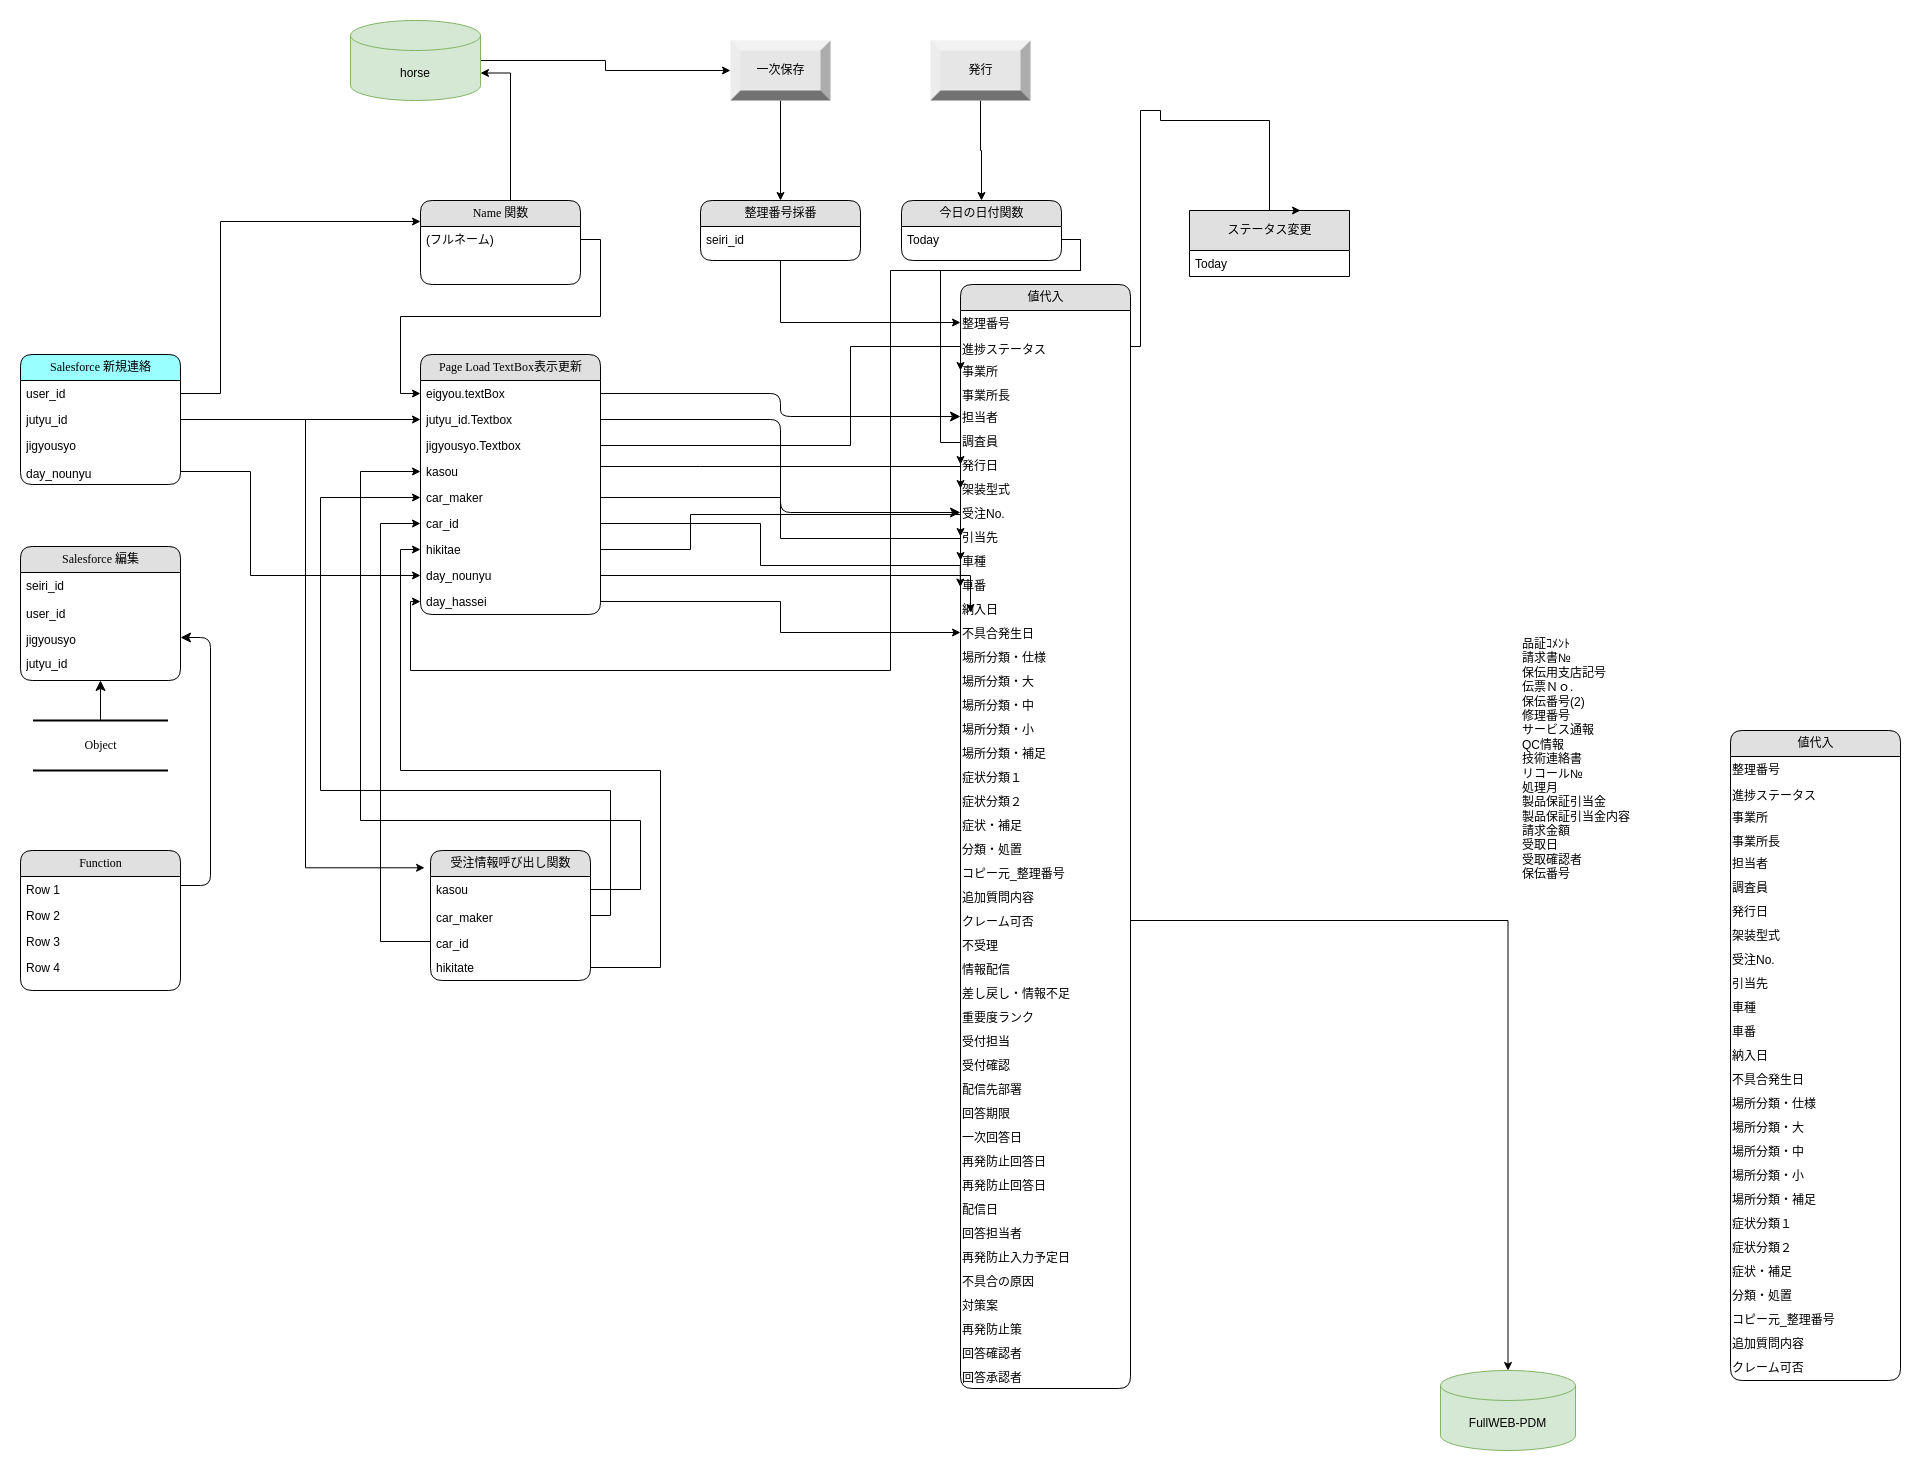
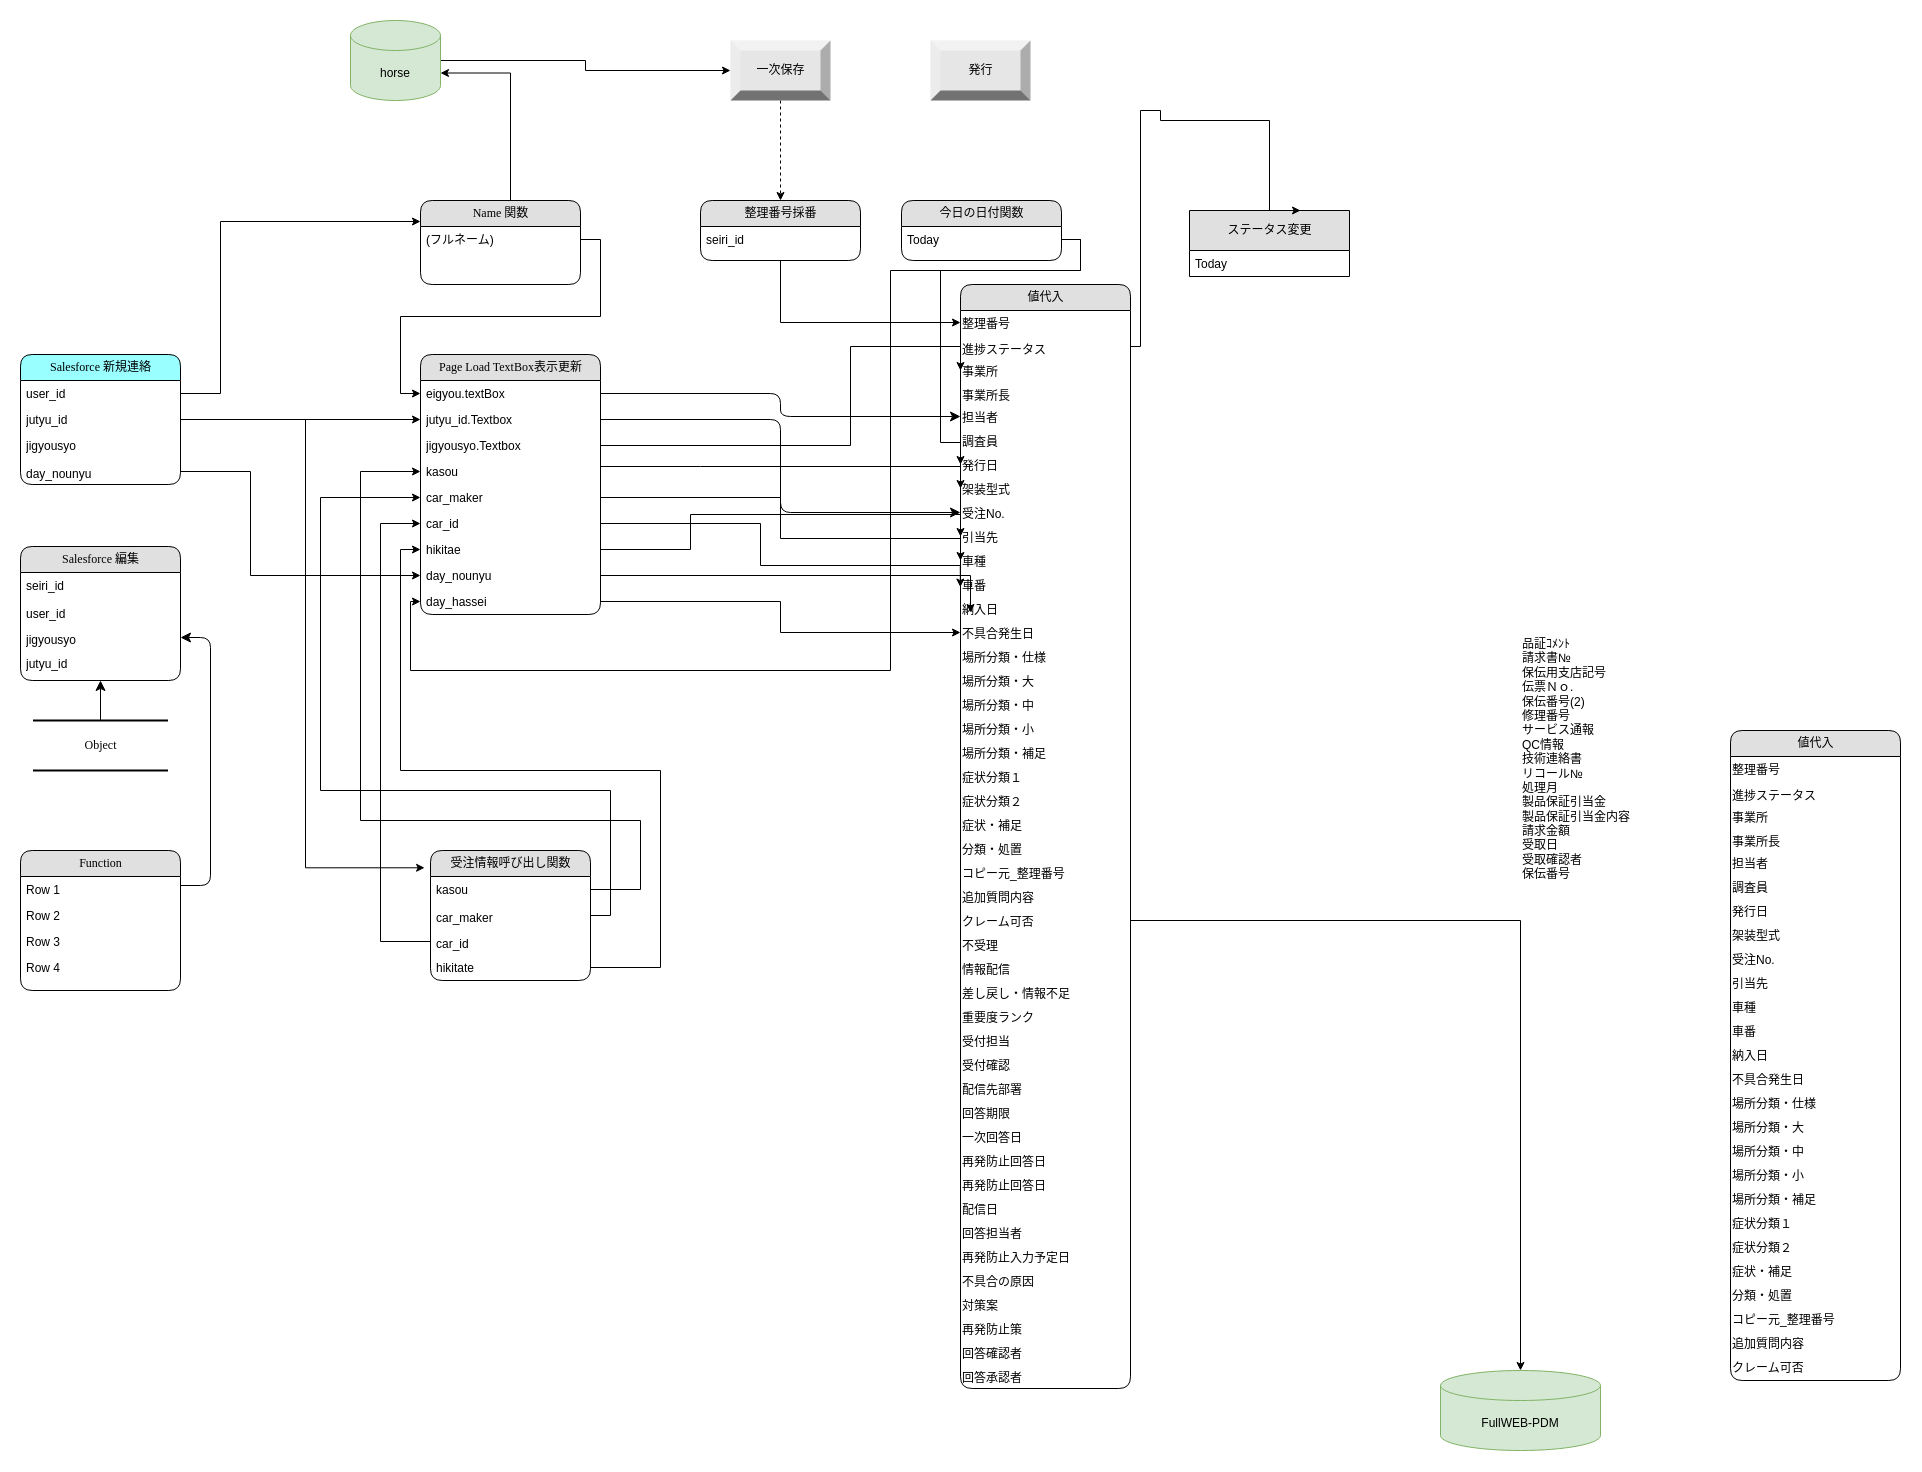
(416, 61) -> (396, 61)
(781, 147) -> (781, 147)
(981, 148) -> none
(1508, 1411) -> (1521, 1411)
